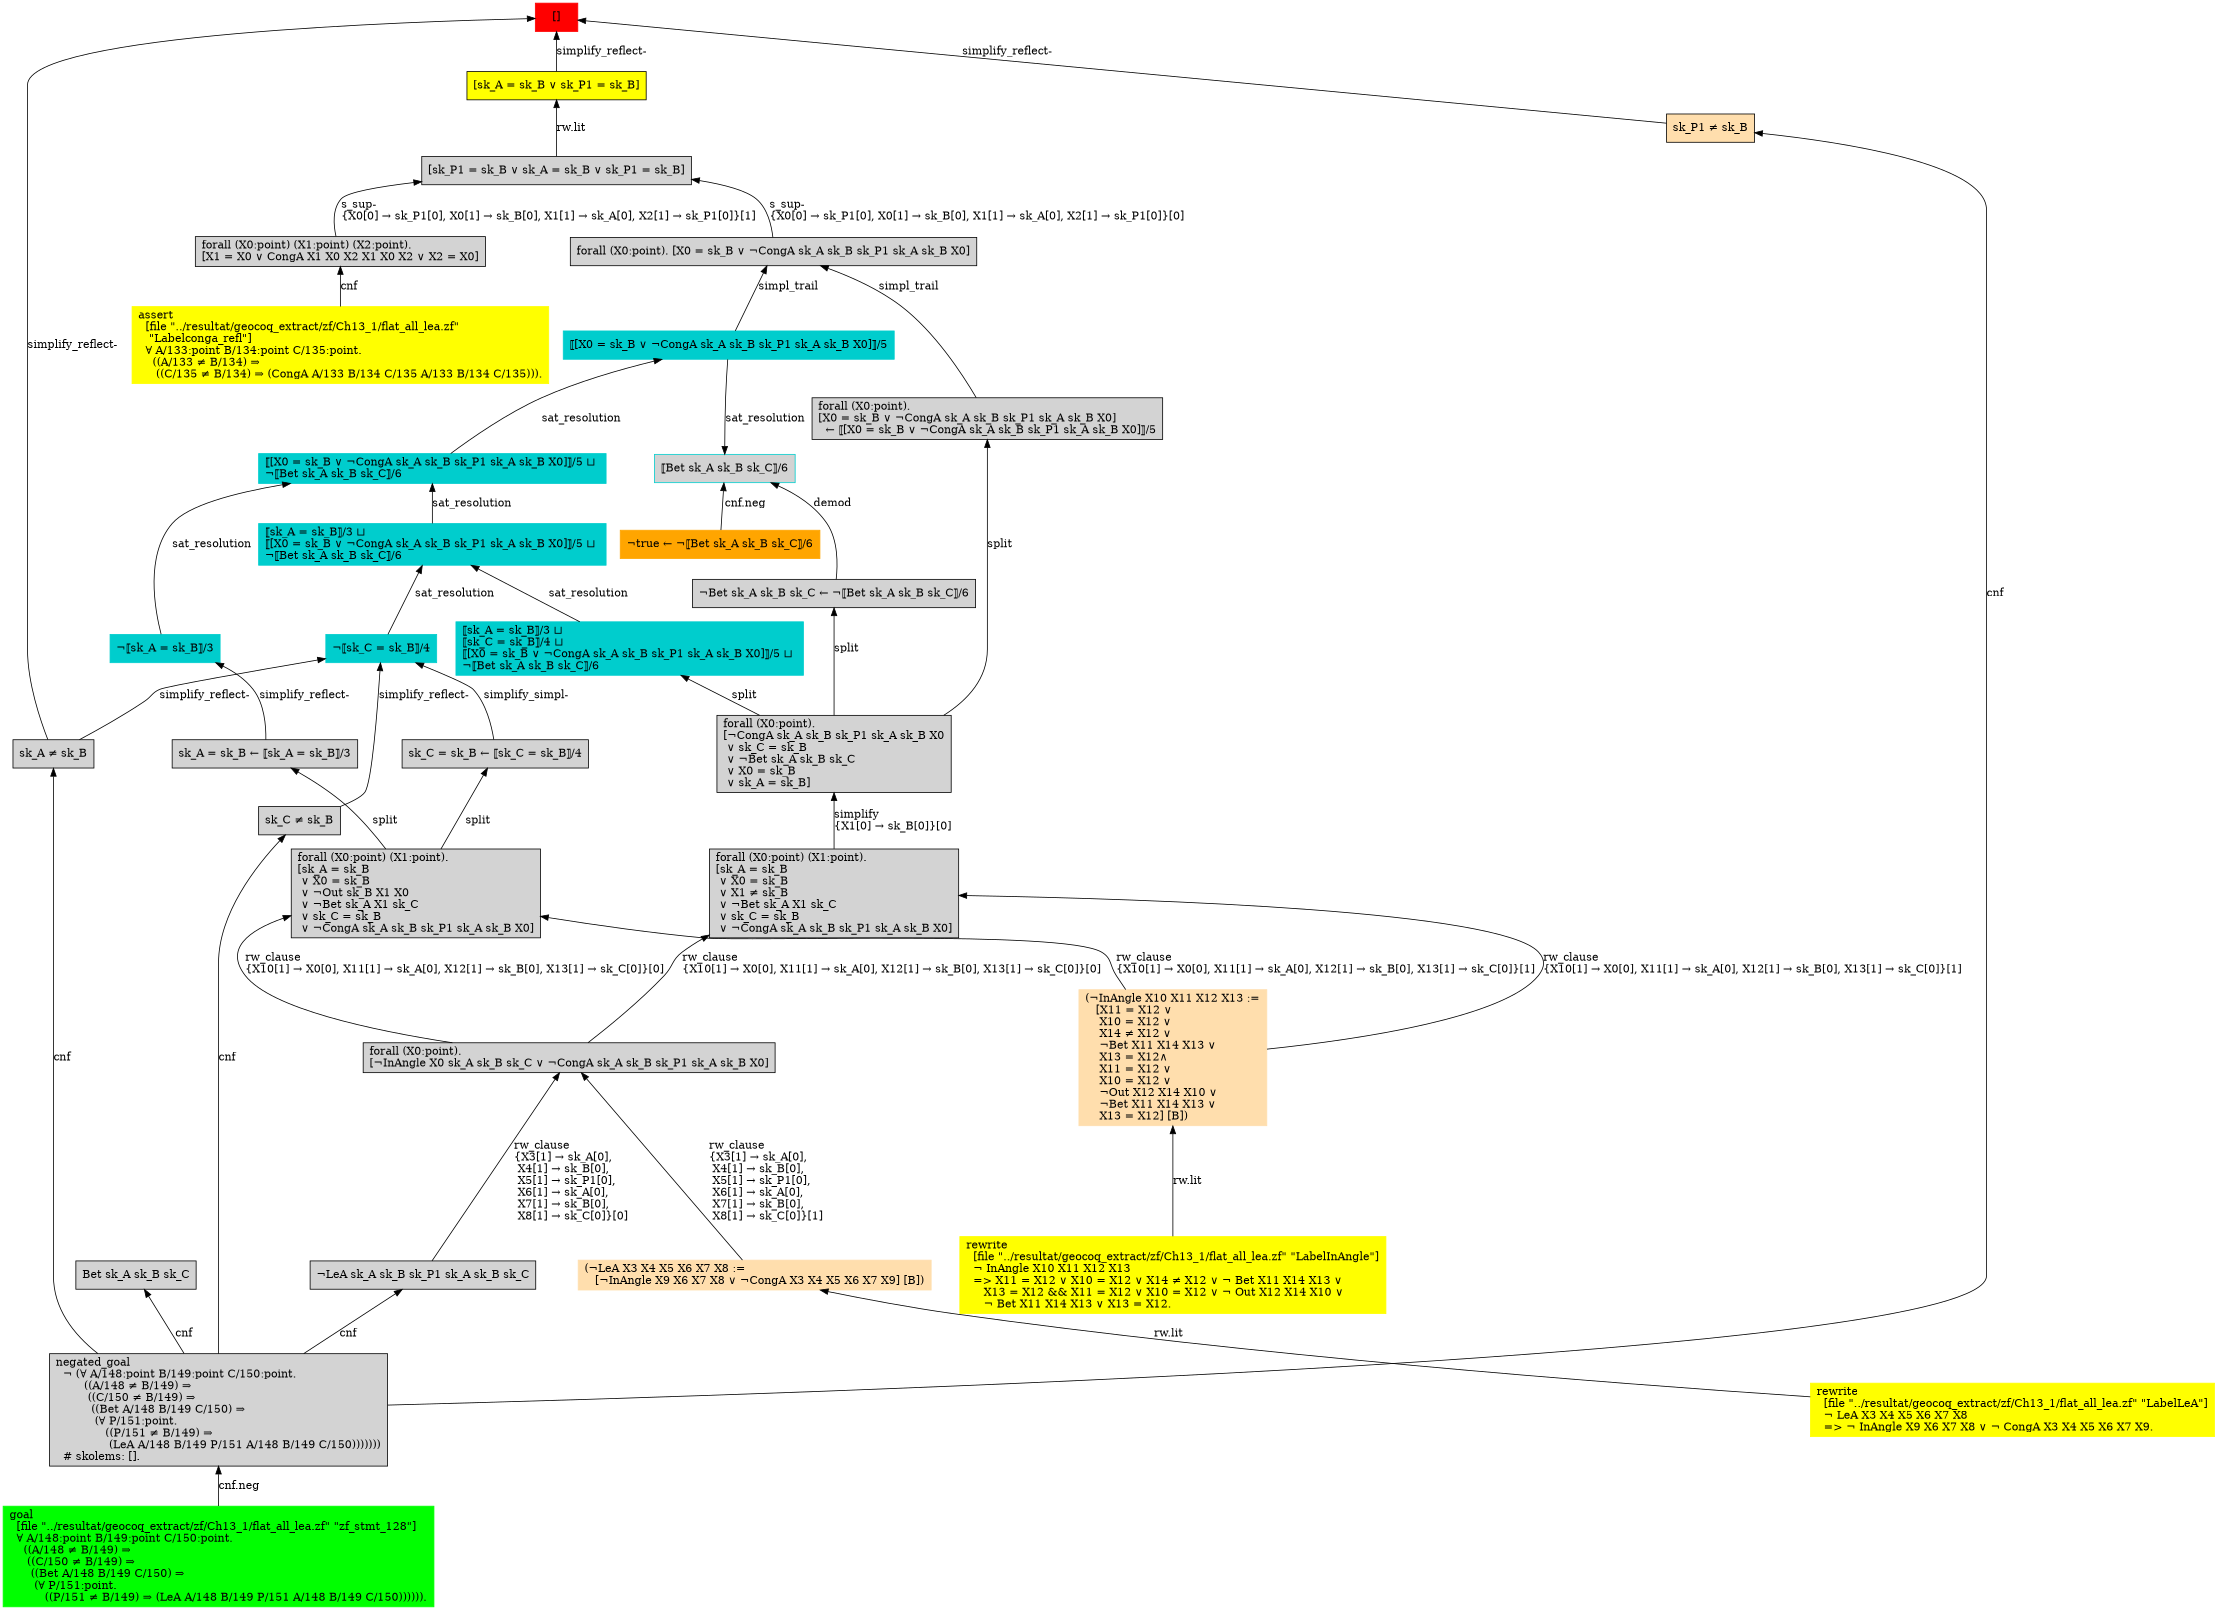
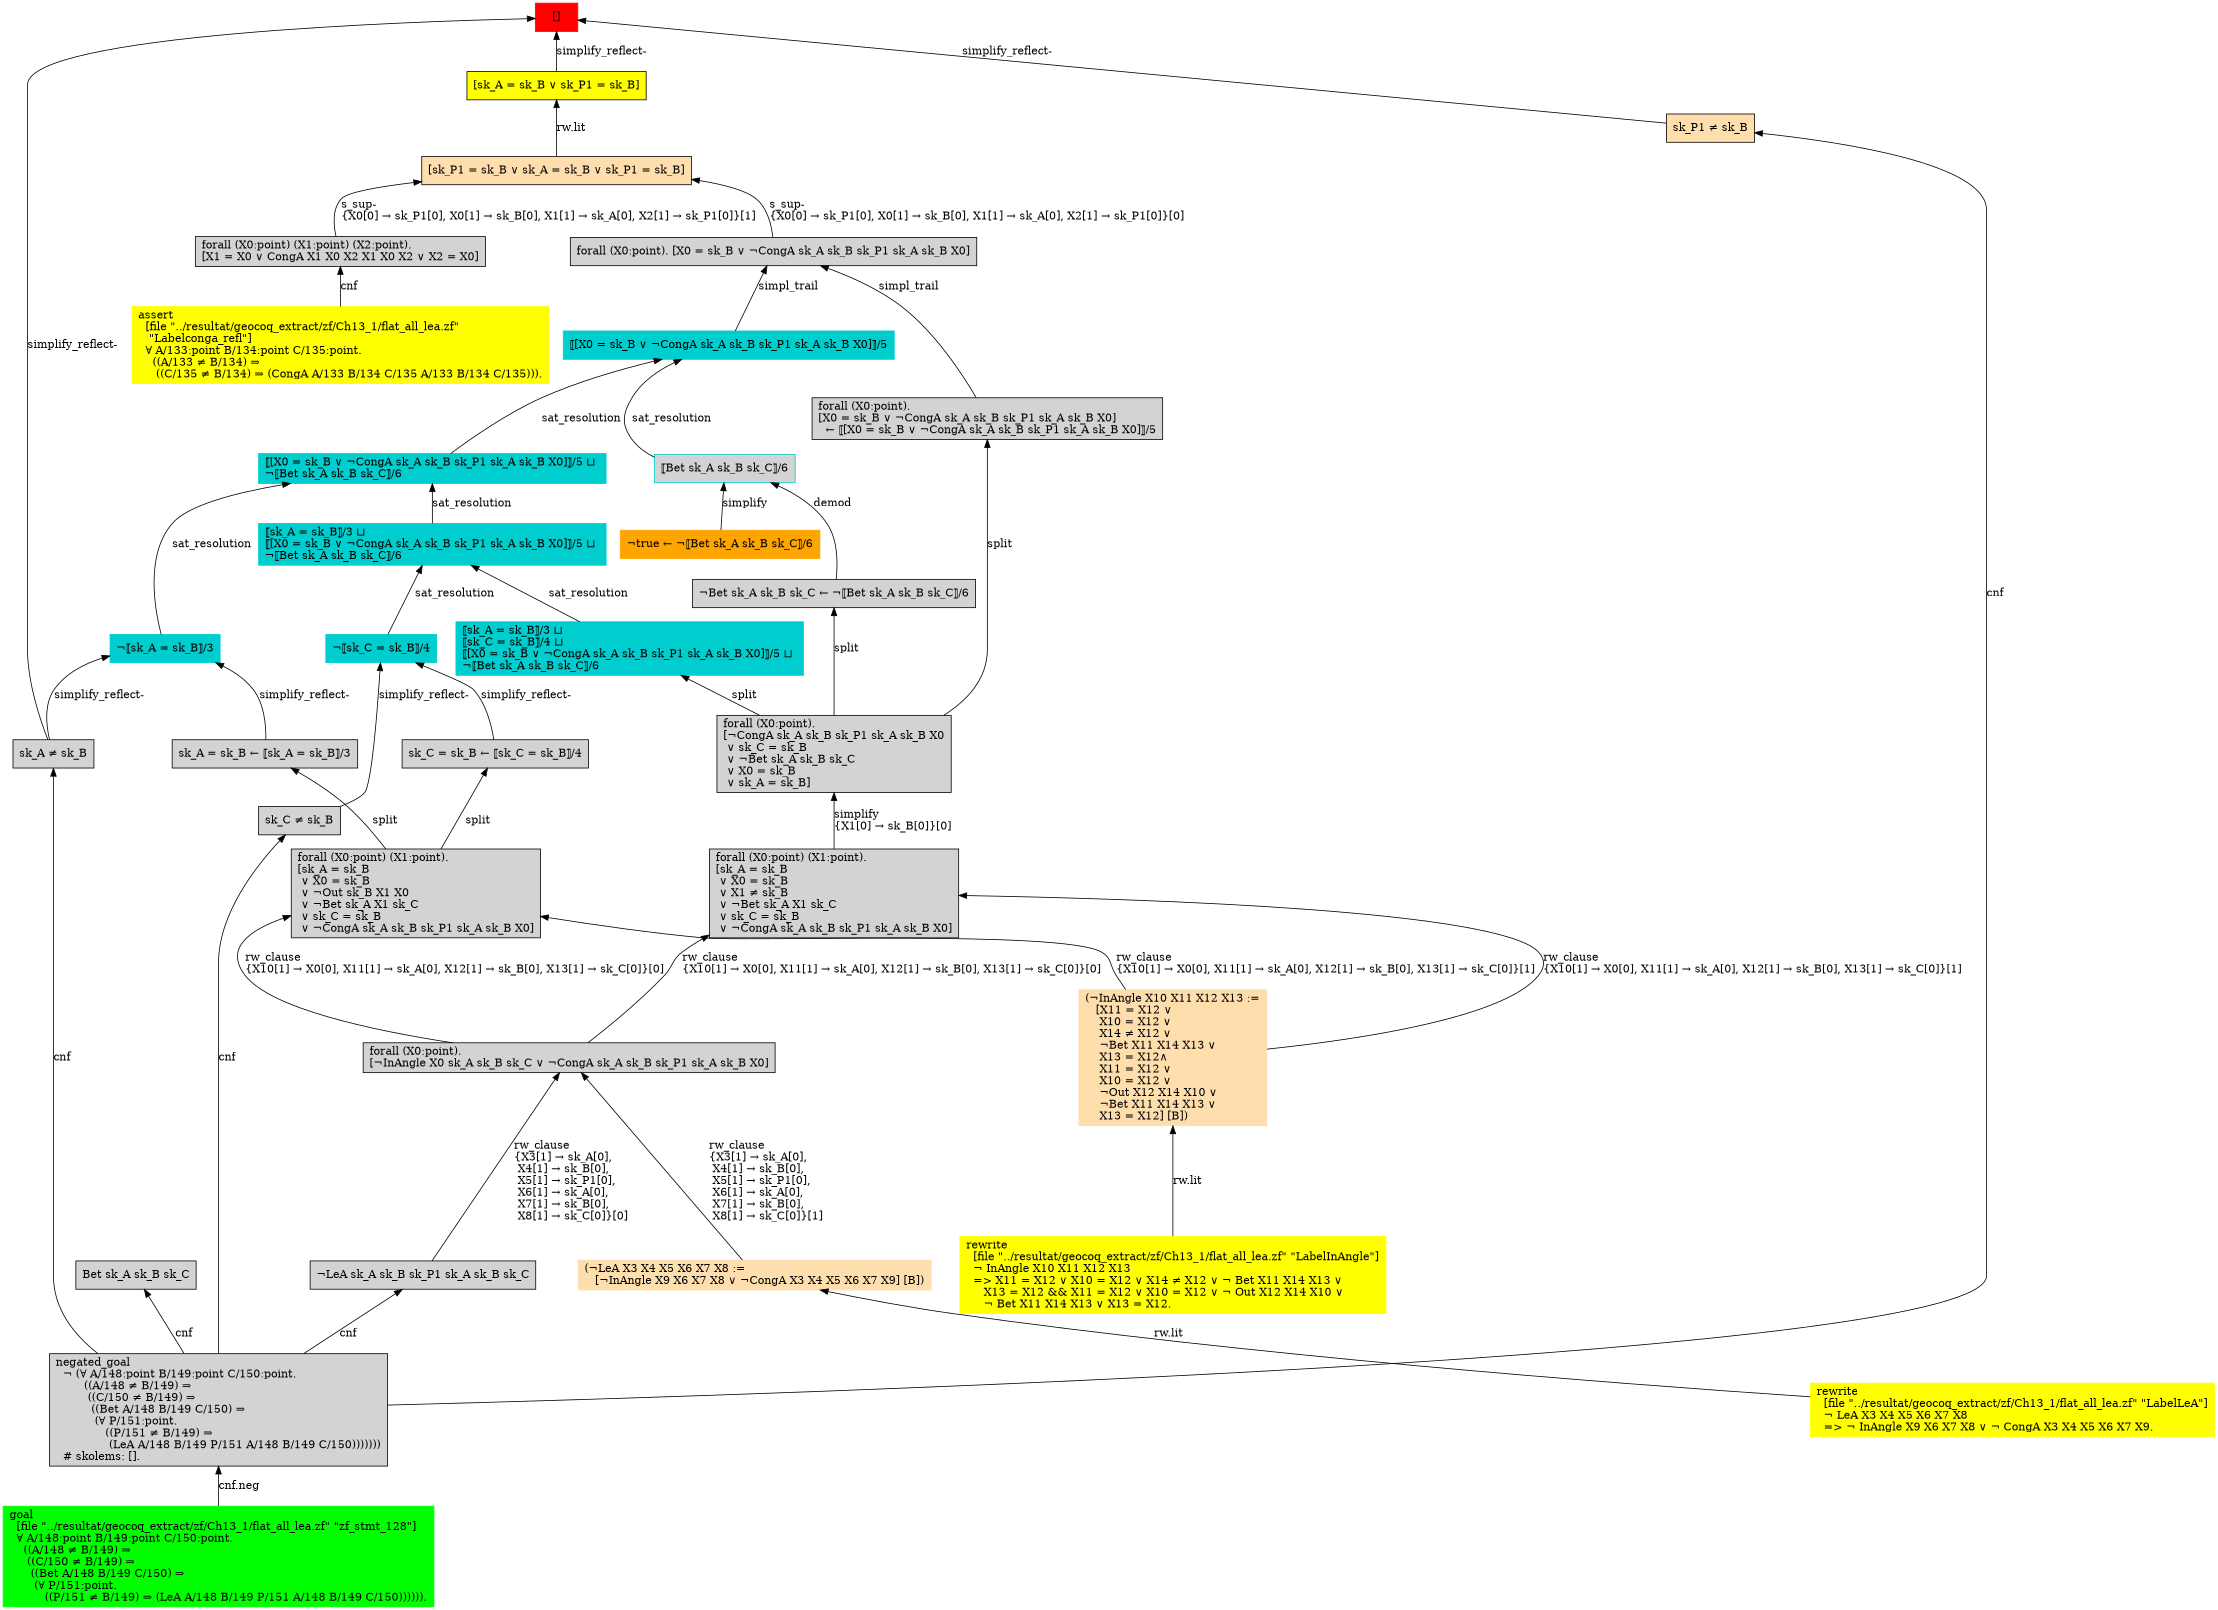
(557, 171) -> (557, 171)
(725, 403) -> (628, 406)
(745, 504) -> (745, 504)
(192, 682) -> (56, 687)
(526, 695) -> (526, 695)
